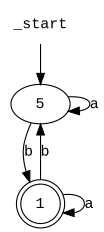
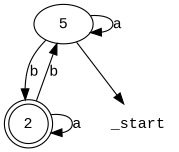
(41, 59) -> (97, 69)
(41, 204) -> (28, 124)
